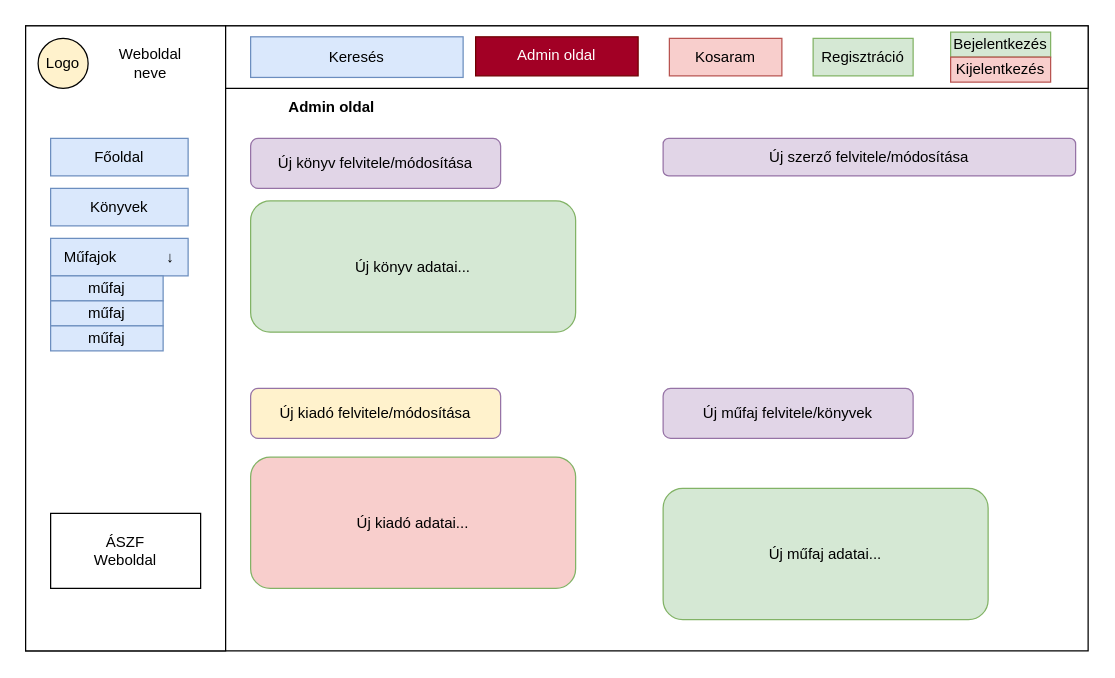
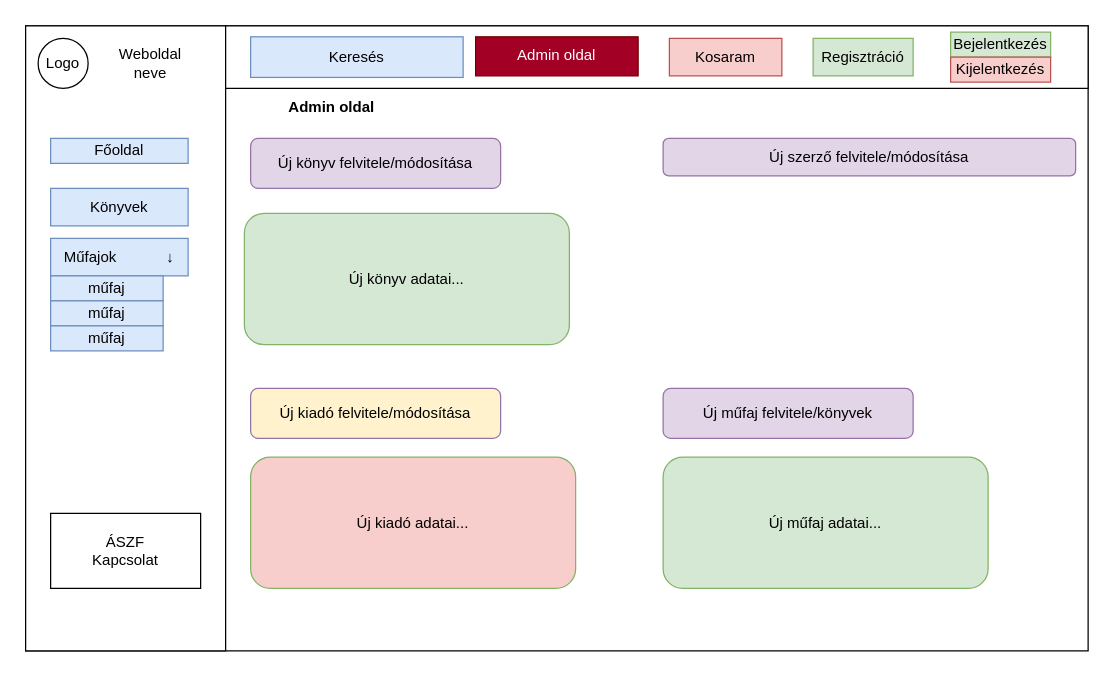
(63, 63) -> (63, 63)
(119, 157) -> (119, 151)
(413, 266) -> (407, 279)
(126, 551) -> (126, 551)
(826, 554) -> (826, 523)
